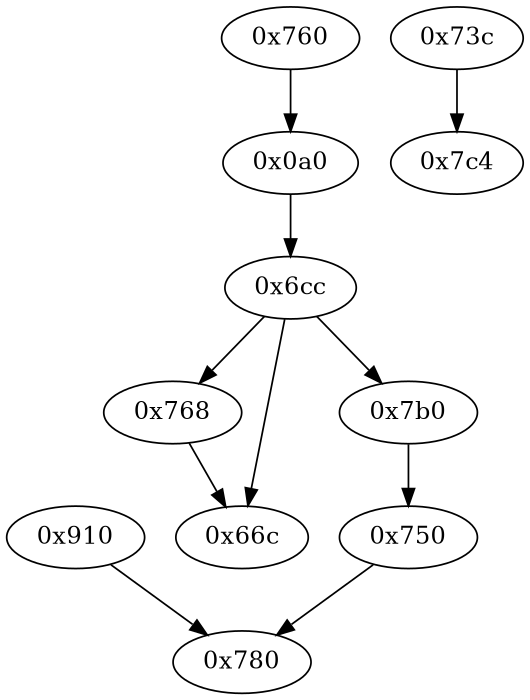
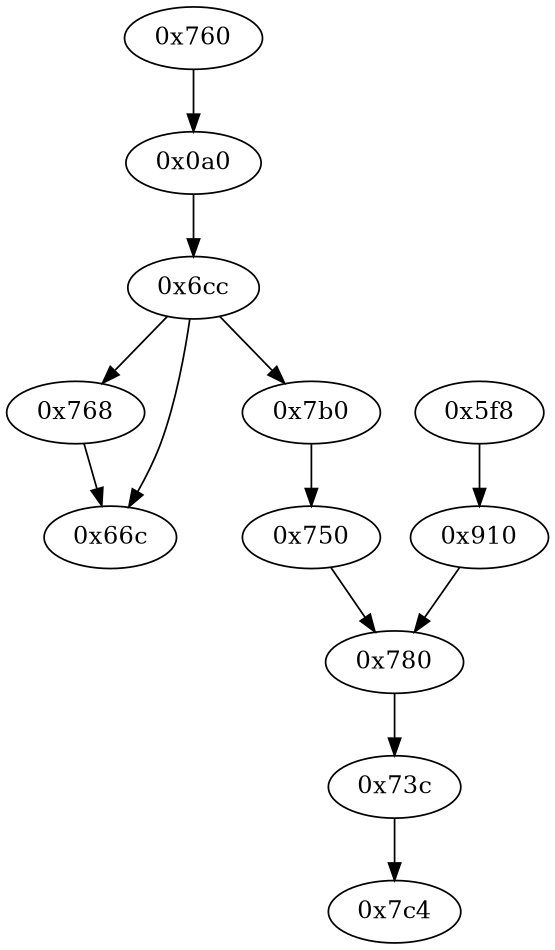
none -> (480, 413)
none -> (395, 716)
